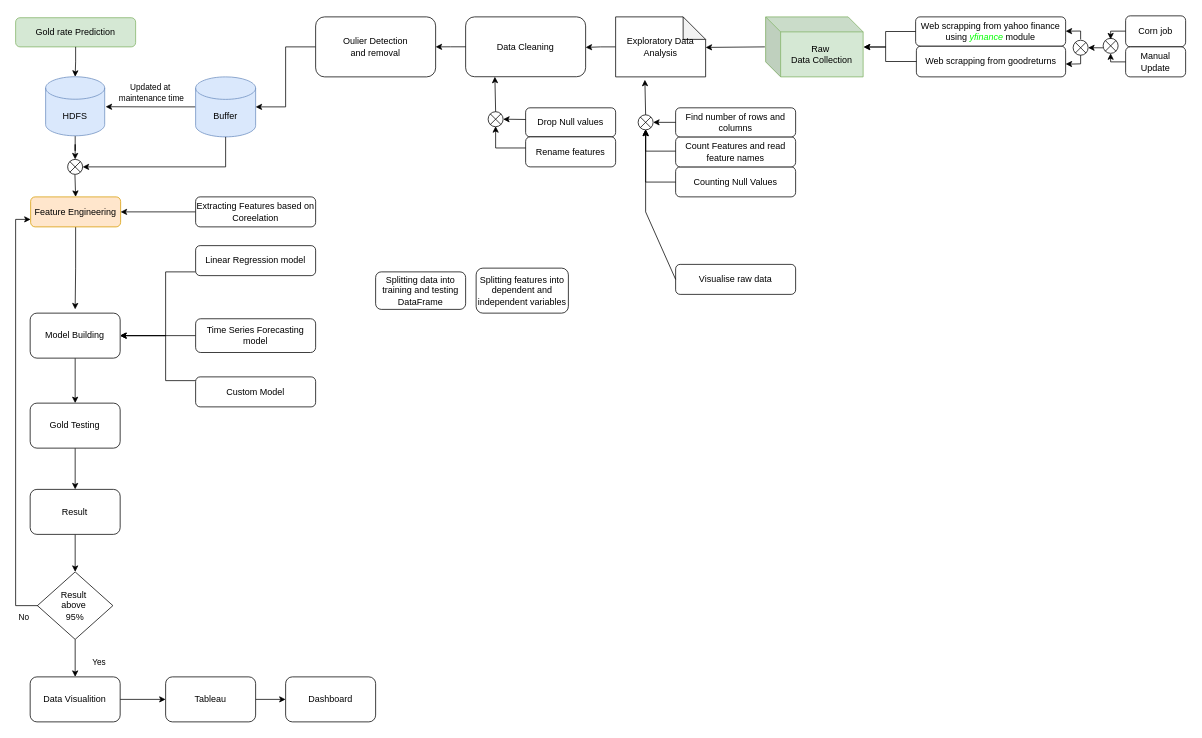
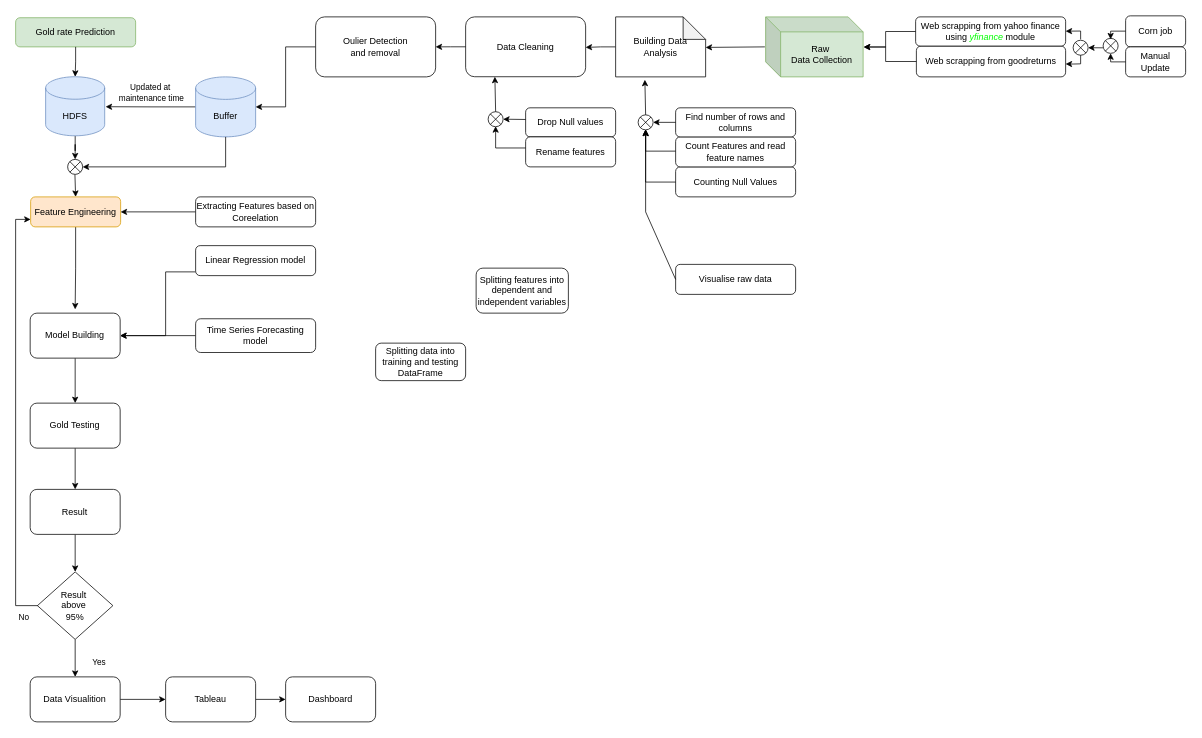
(660, 47) -> (660, 47)
(420, 291) -> (420, 362)
(165, 374) -> none
(255, 392) -> none
